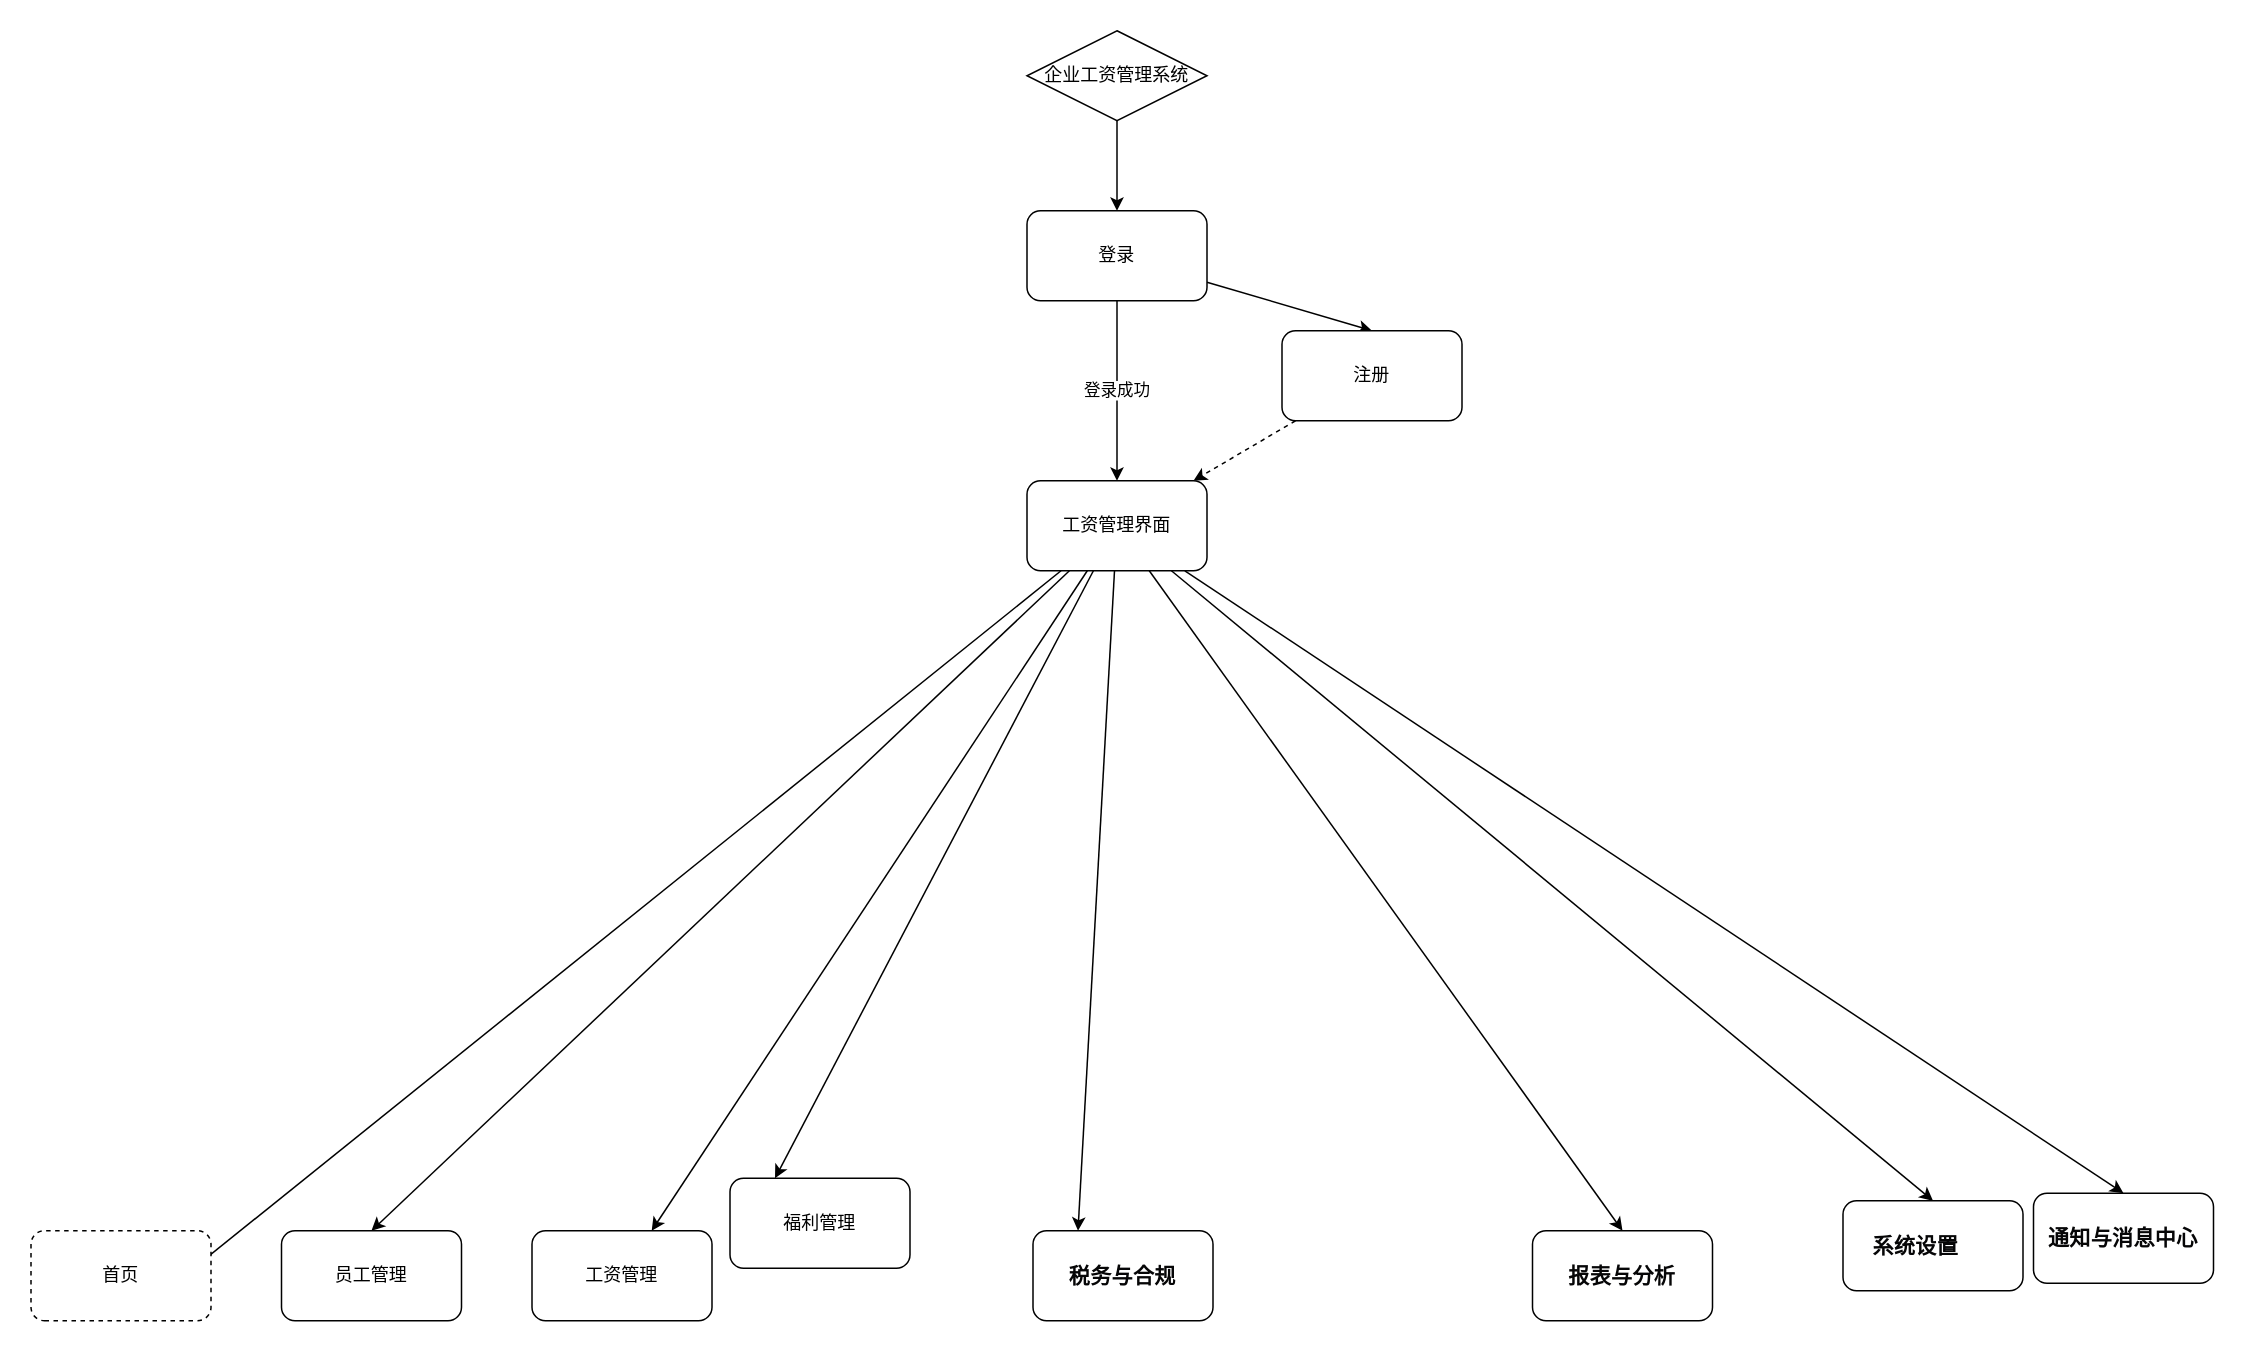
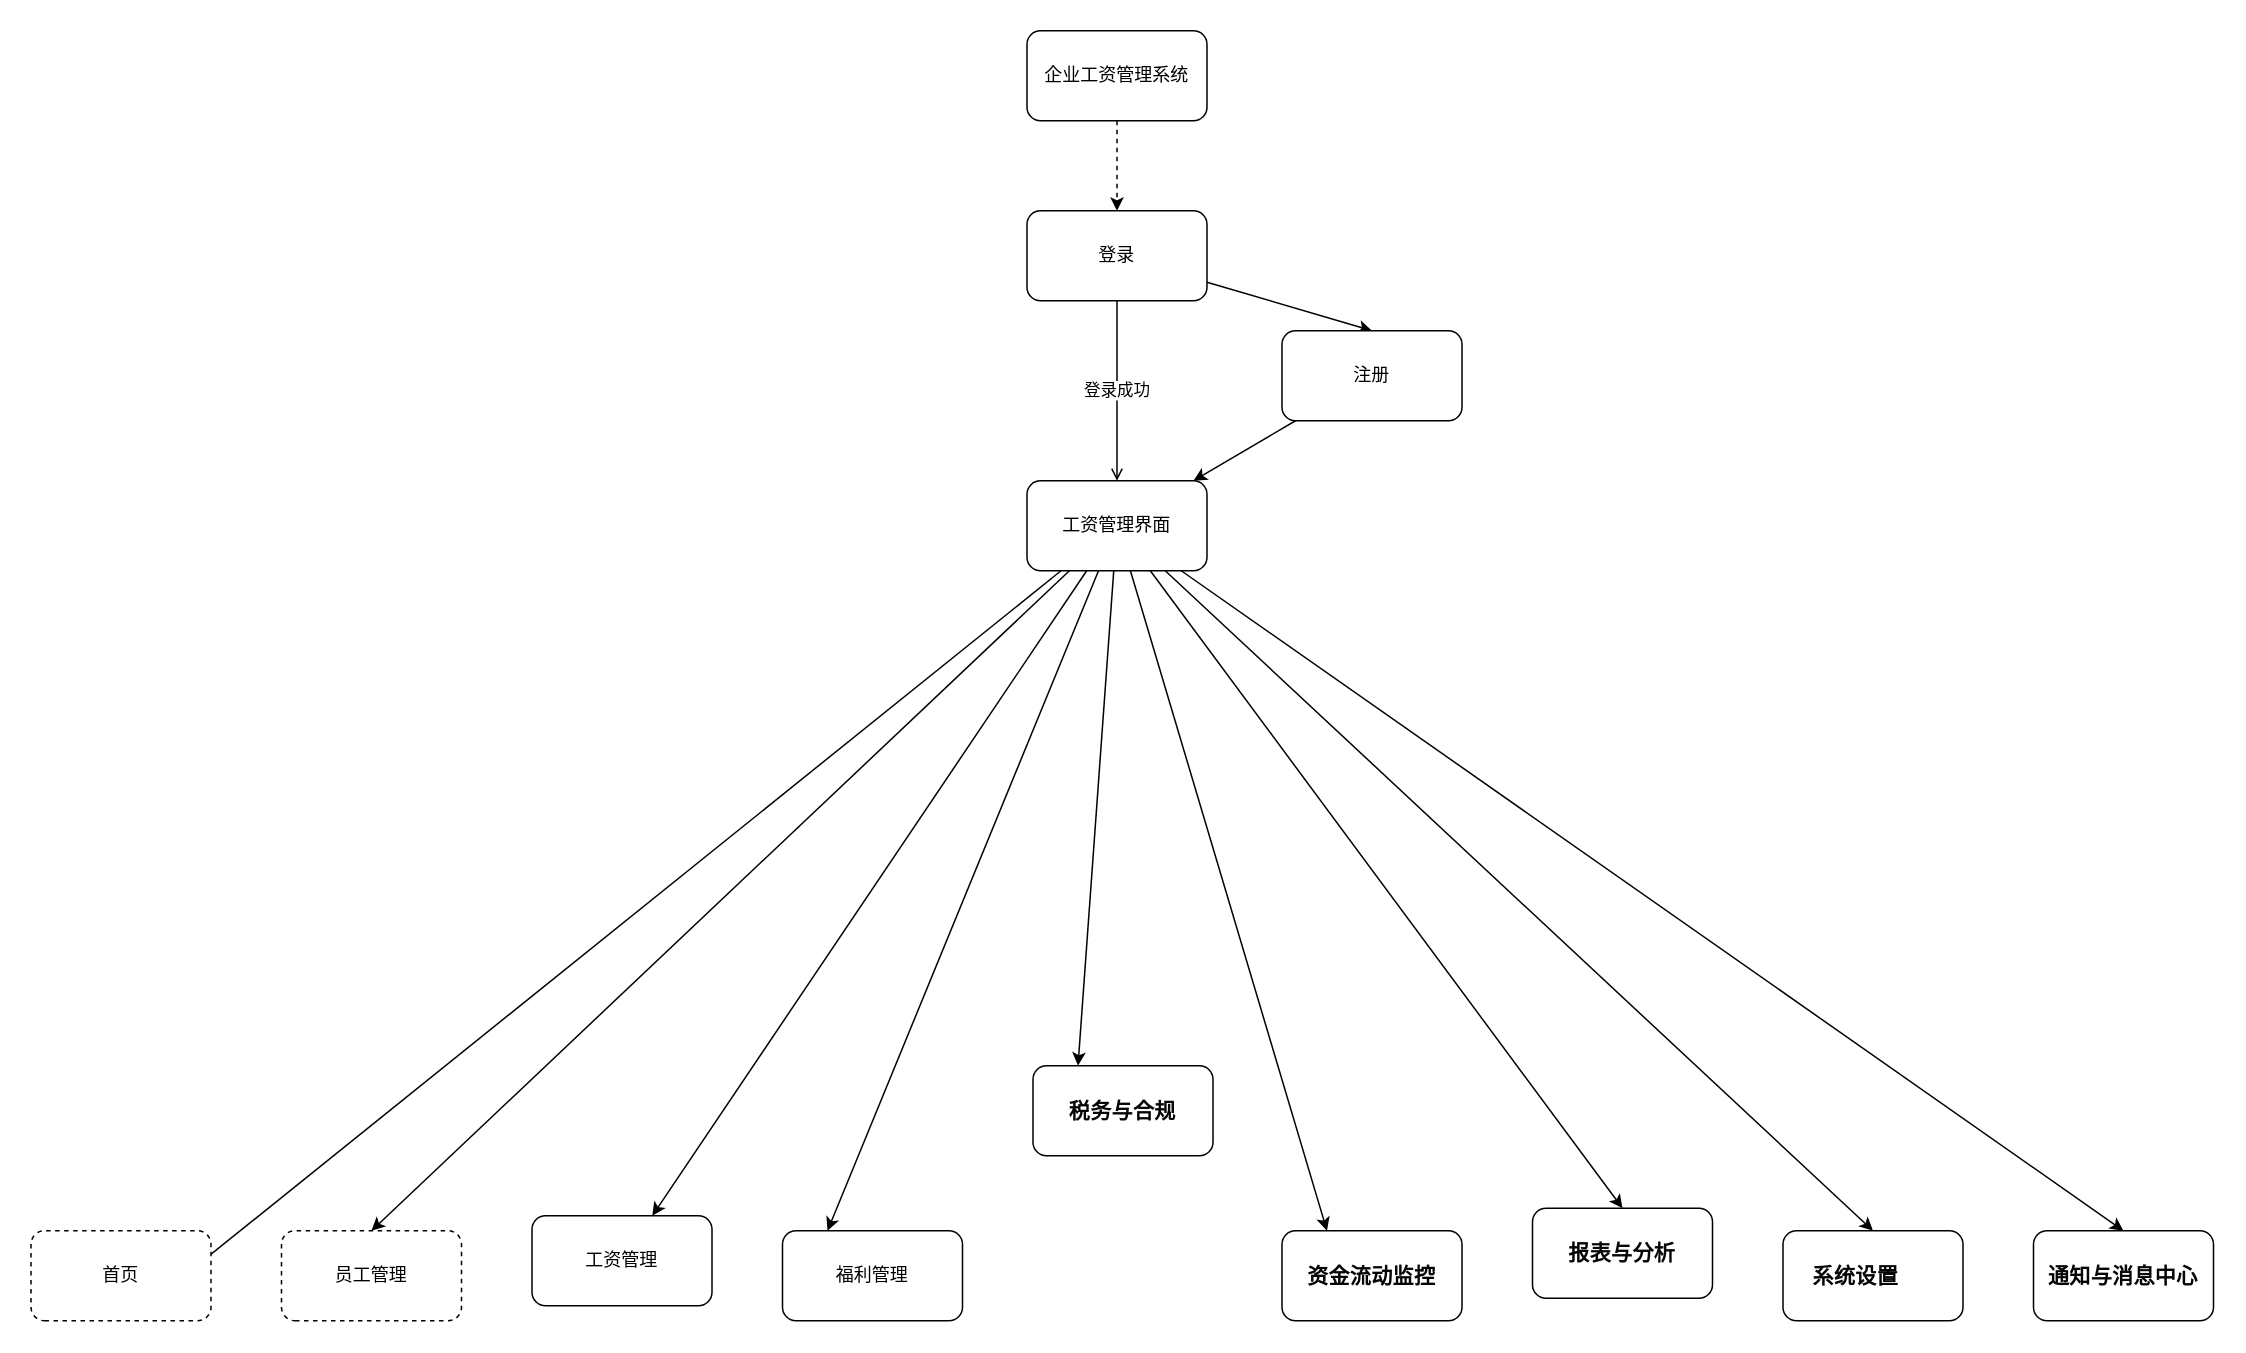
(1117, 76) -> (1117, 76)
(1117, 161) -> (1117, 161)
(1247, 449) -> (1247, 449)
(1117, 469) -> (1117, 471)
none -> (1227, 896)
(820, 1223) -> (872, 1276)
(2123, 1238) -> (2123, 1276)
(1933, 1246) -> (1873, 1276)
(371, 1276) -> (371, 1276)
(622, 1276) -> (622, 1261)
(1123, 1276) -> (1123, 1111)
none -> (1372, 1276)
(1622, 1276) -> (1622, 1253)
